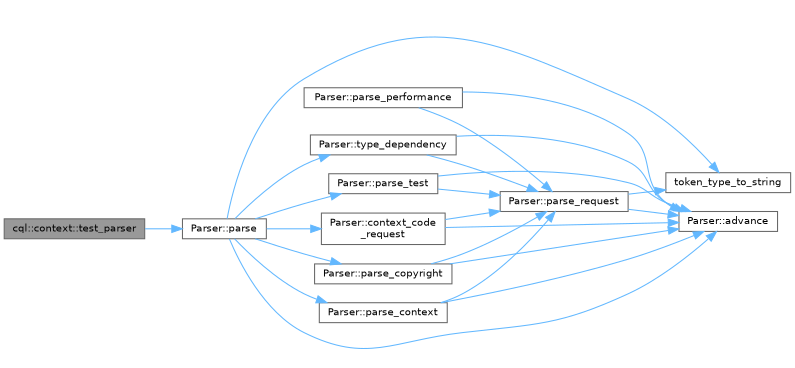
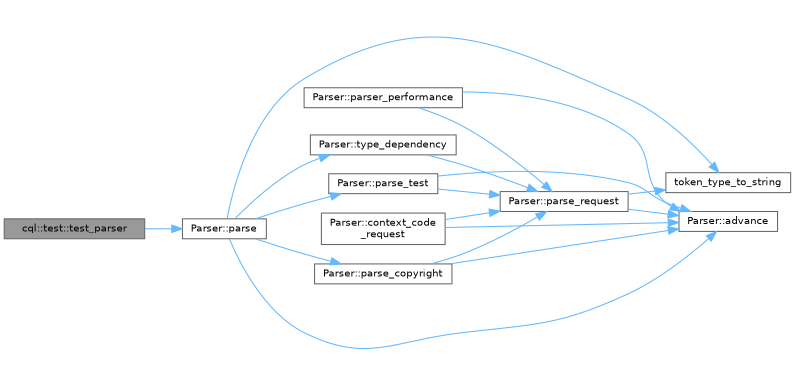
(383, 98) -> (383, 98)
(577, 144) -> none
(74, 229) -> (74, 229)
(289, 229) -> none
(383, 313) -> none
